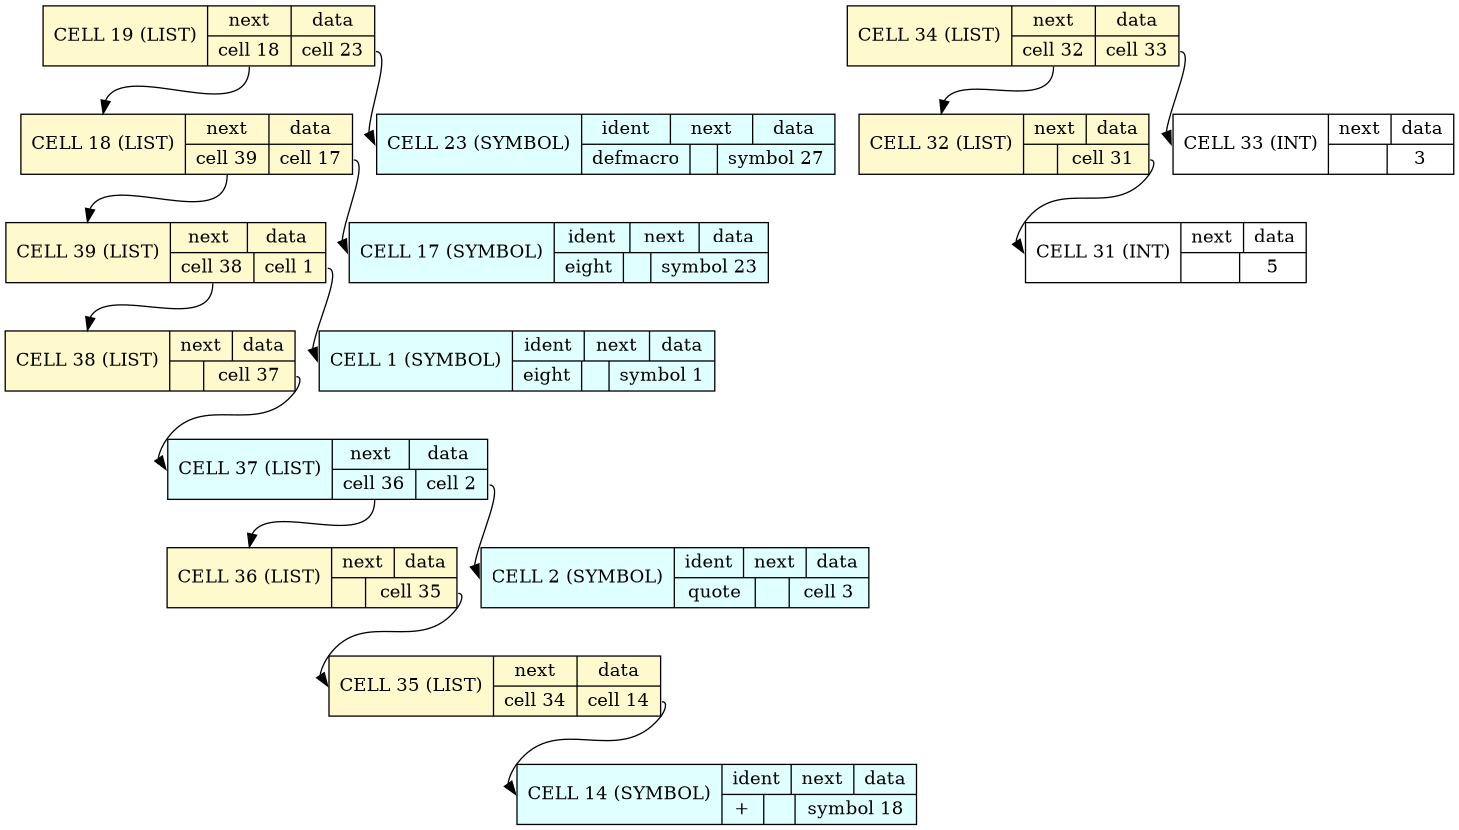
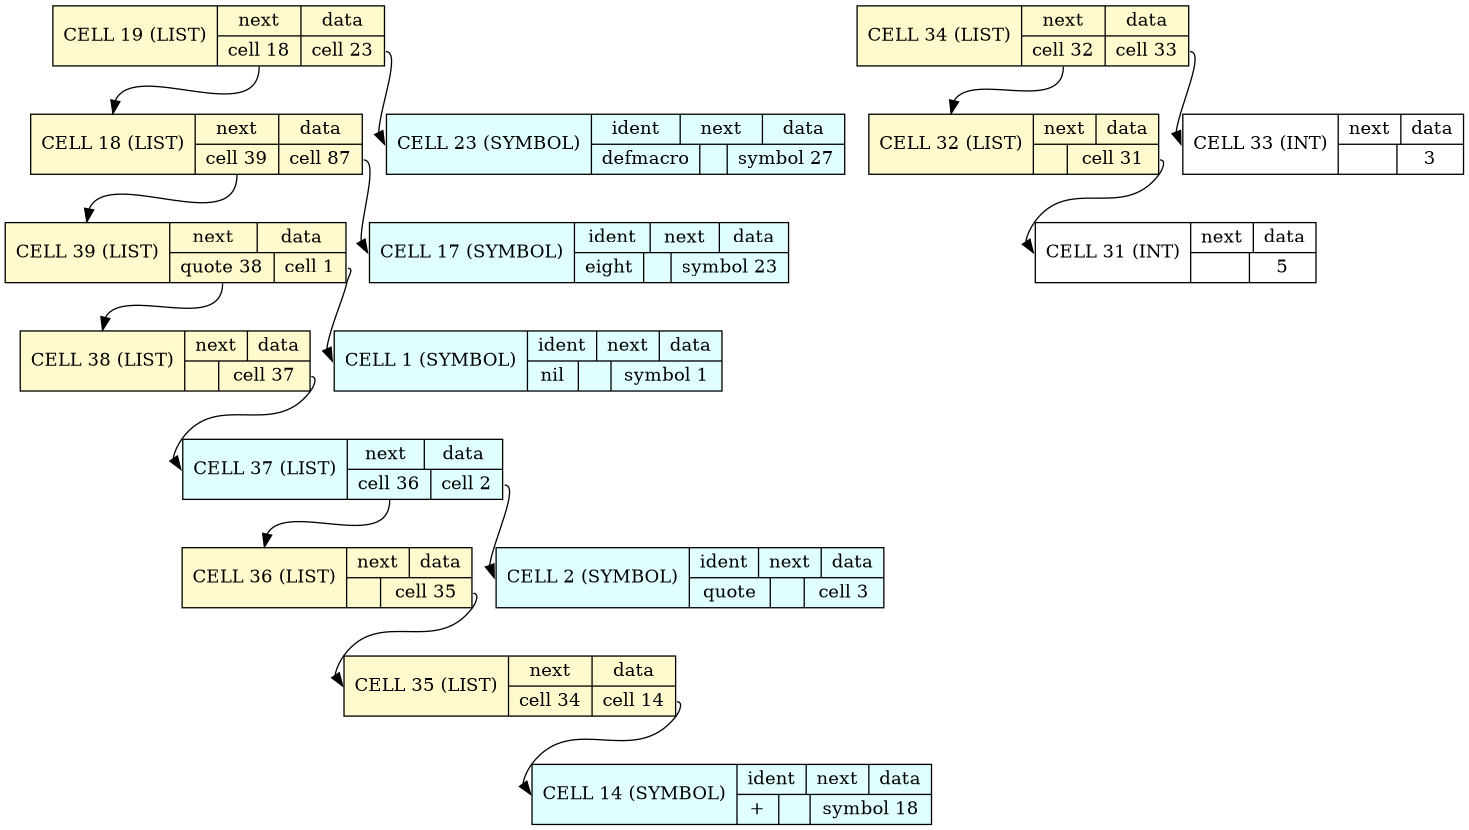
(311, 159) -> (321, 159)
(212, 267) -> (222, 267)
(547, 375) -> (553, 375)
